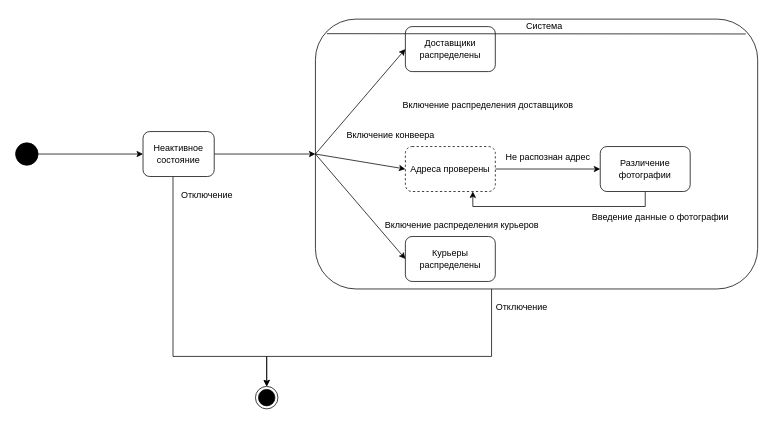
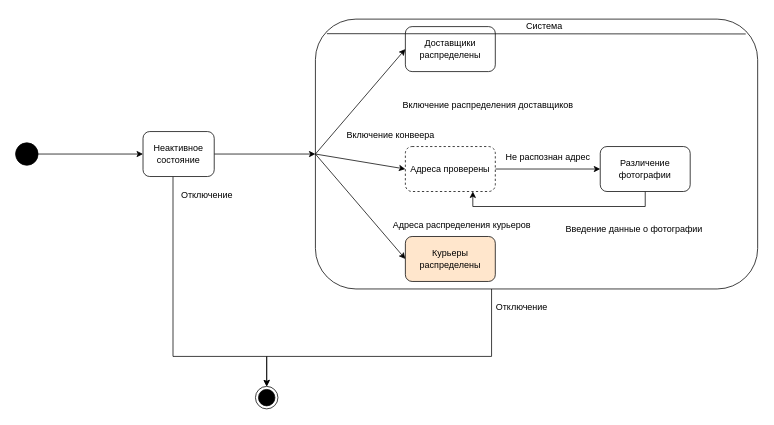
(660, 218) -> (634, 229)
(462, 225) -> (462, 225)
(450, 259) -> (450, 259)
